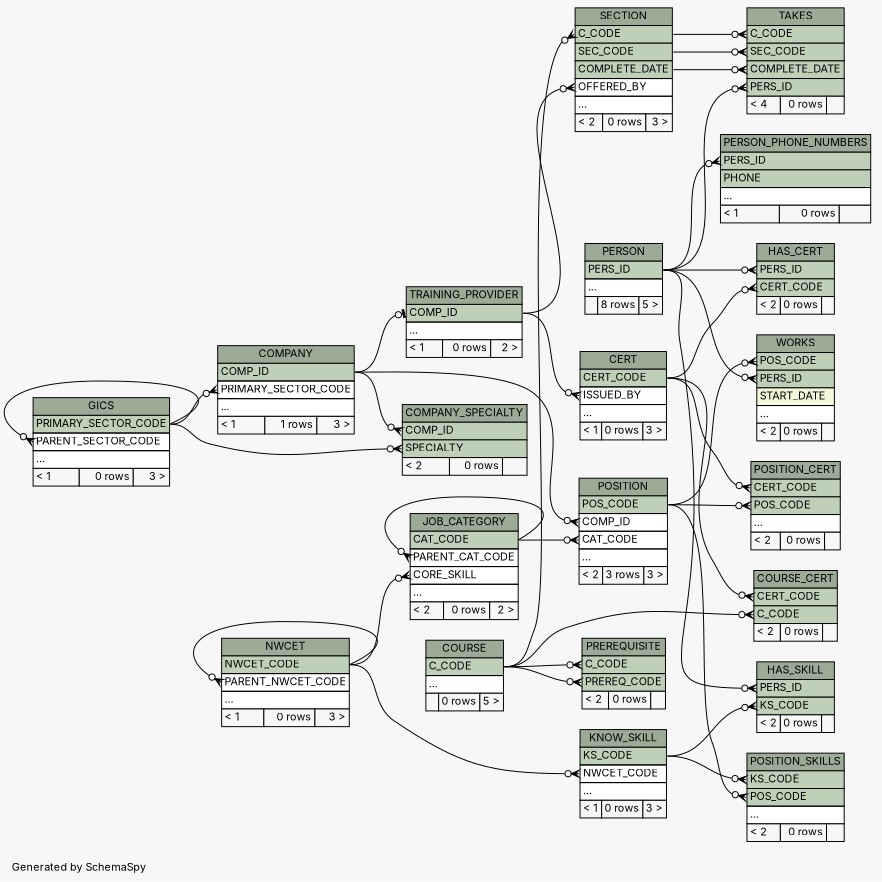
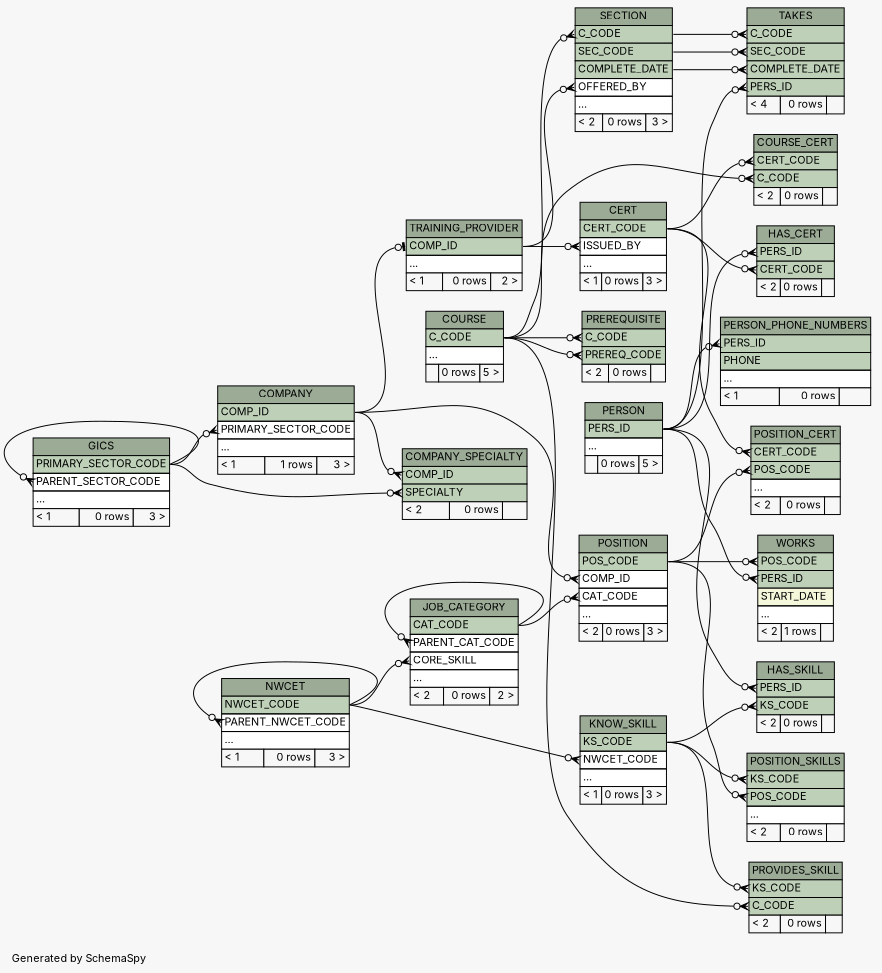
(618, 305) -> (618, 464)
(801, 432) -> (801, 632)
(623, 575) -> (623, 632)
none -> (795, 897)
